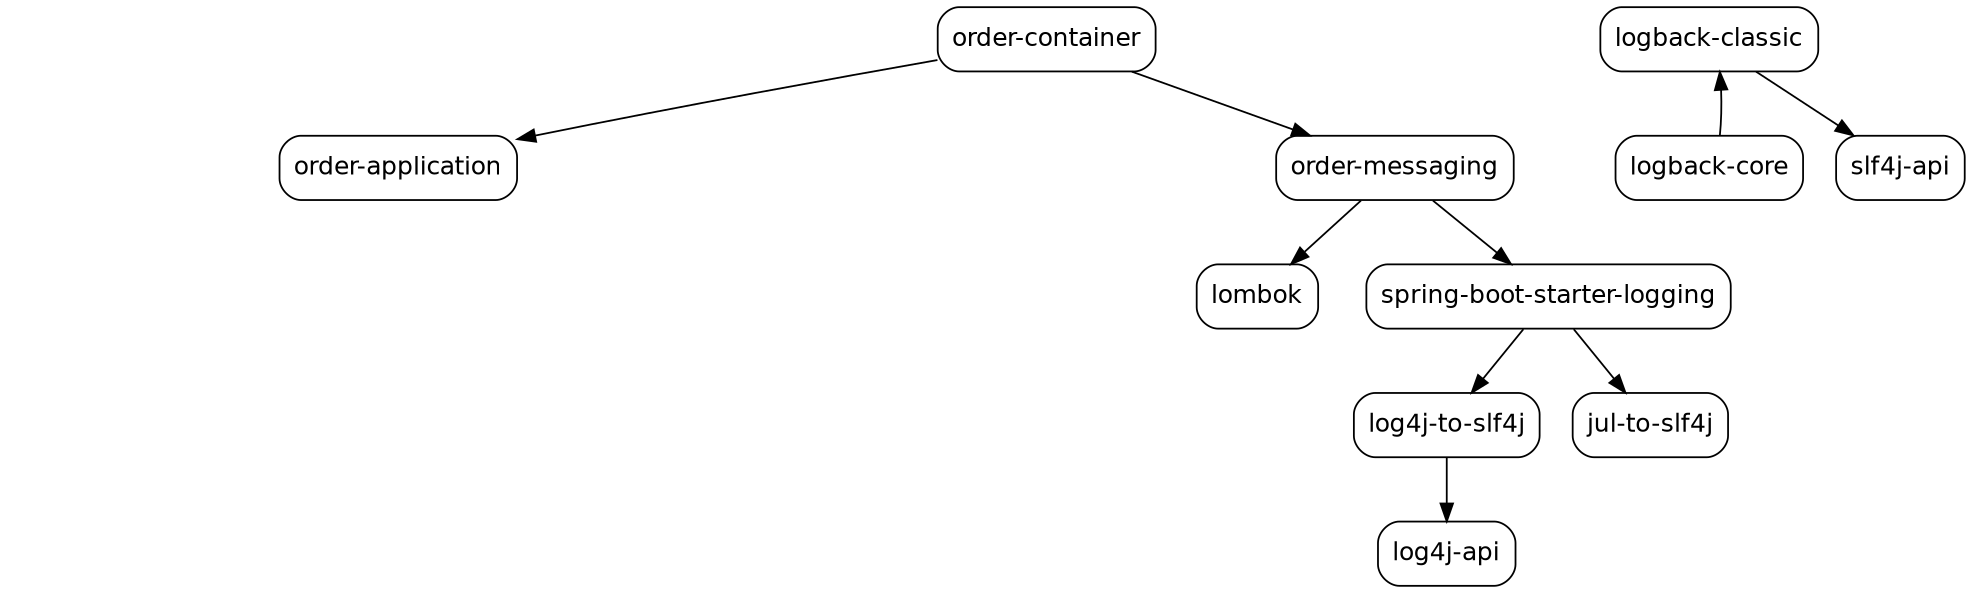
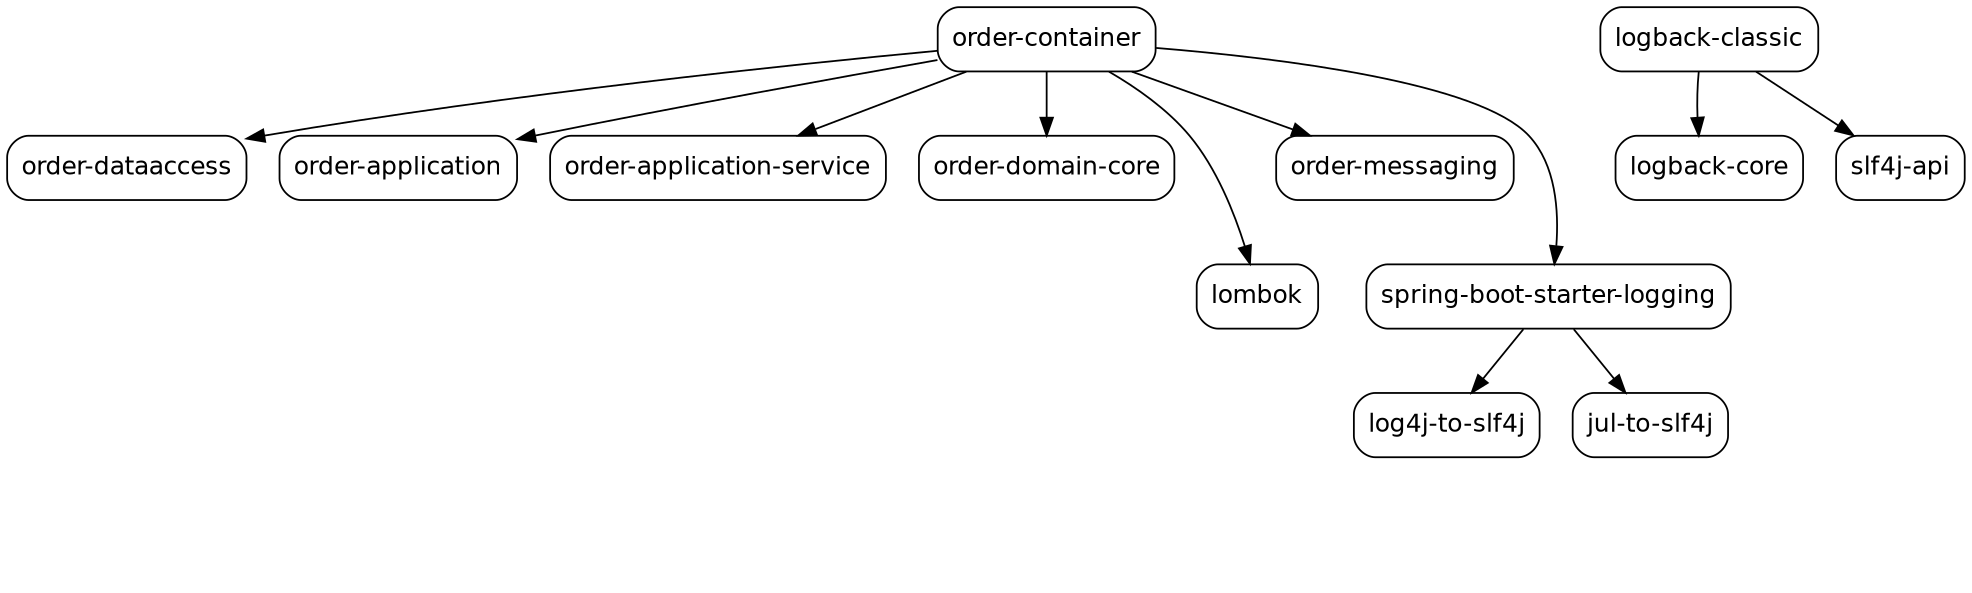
(1721, 113) -> (1697, 95)
none -> (127, 168)
none -> (718, 168)
none -> (1047, 168)
(1333, 226) -> (1196, 144)
(1465, 227) -> (1405, 83)
(1447, 554) -> none
